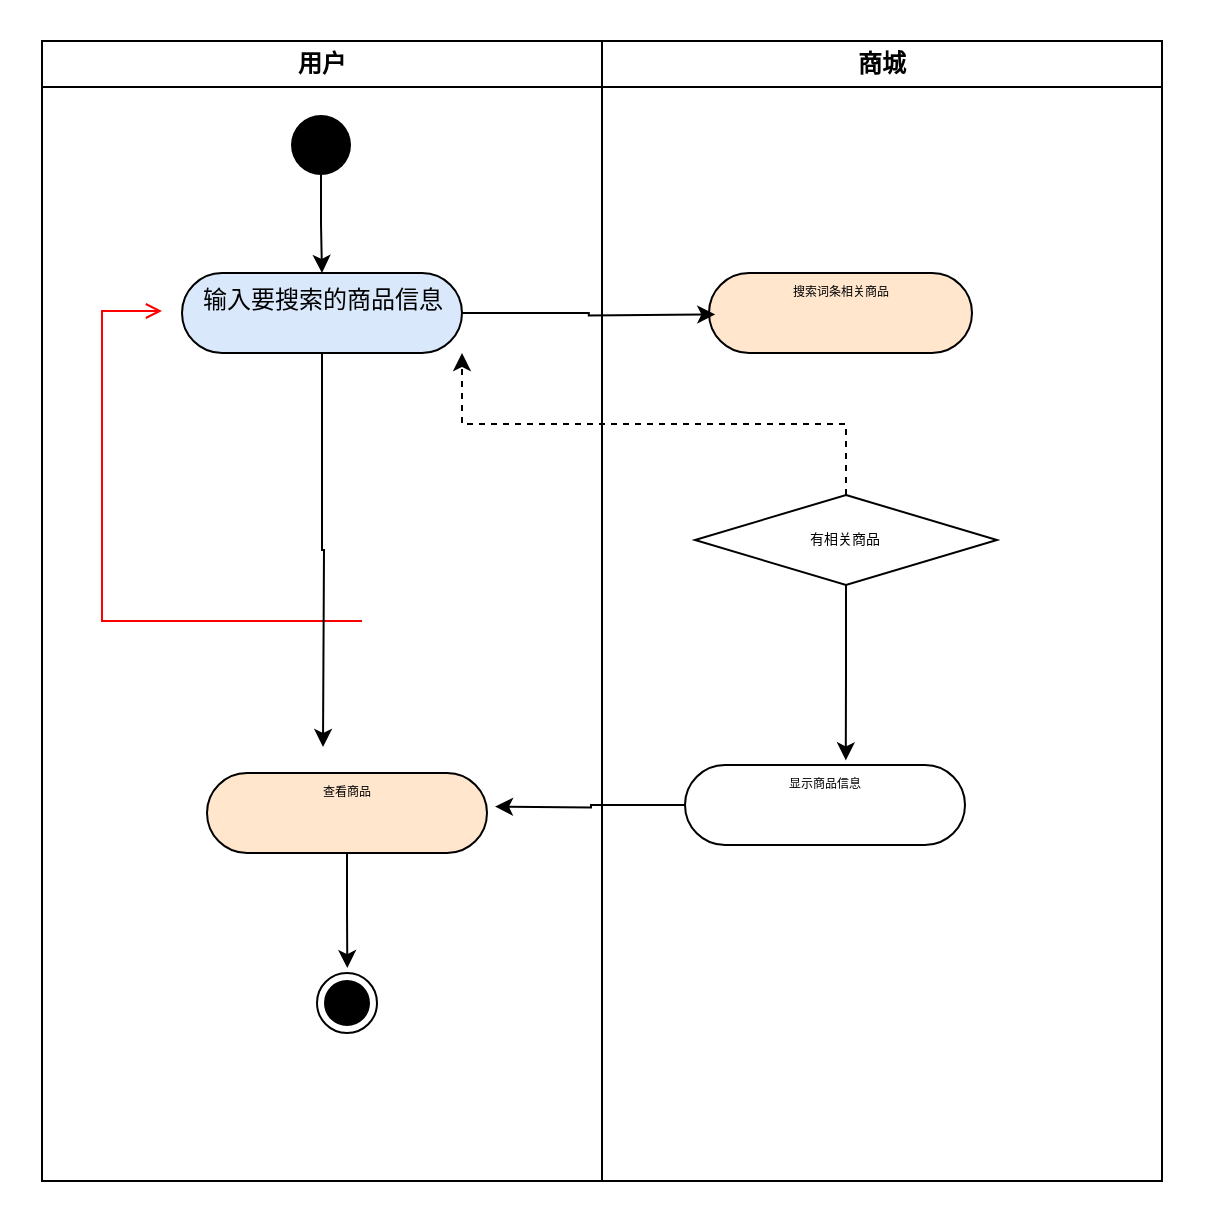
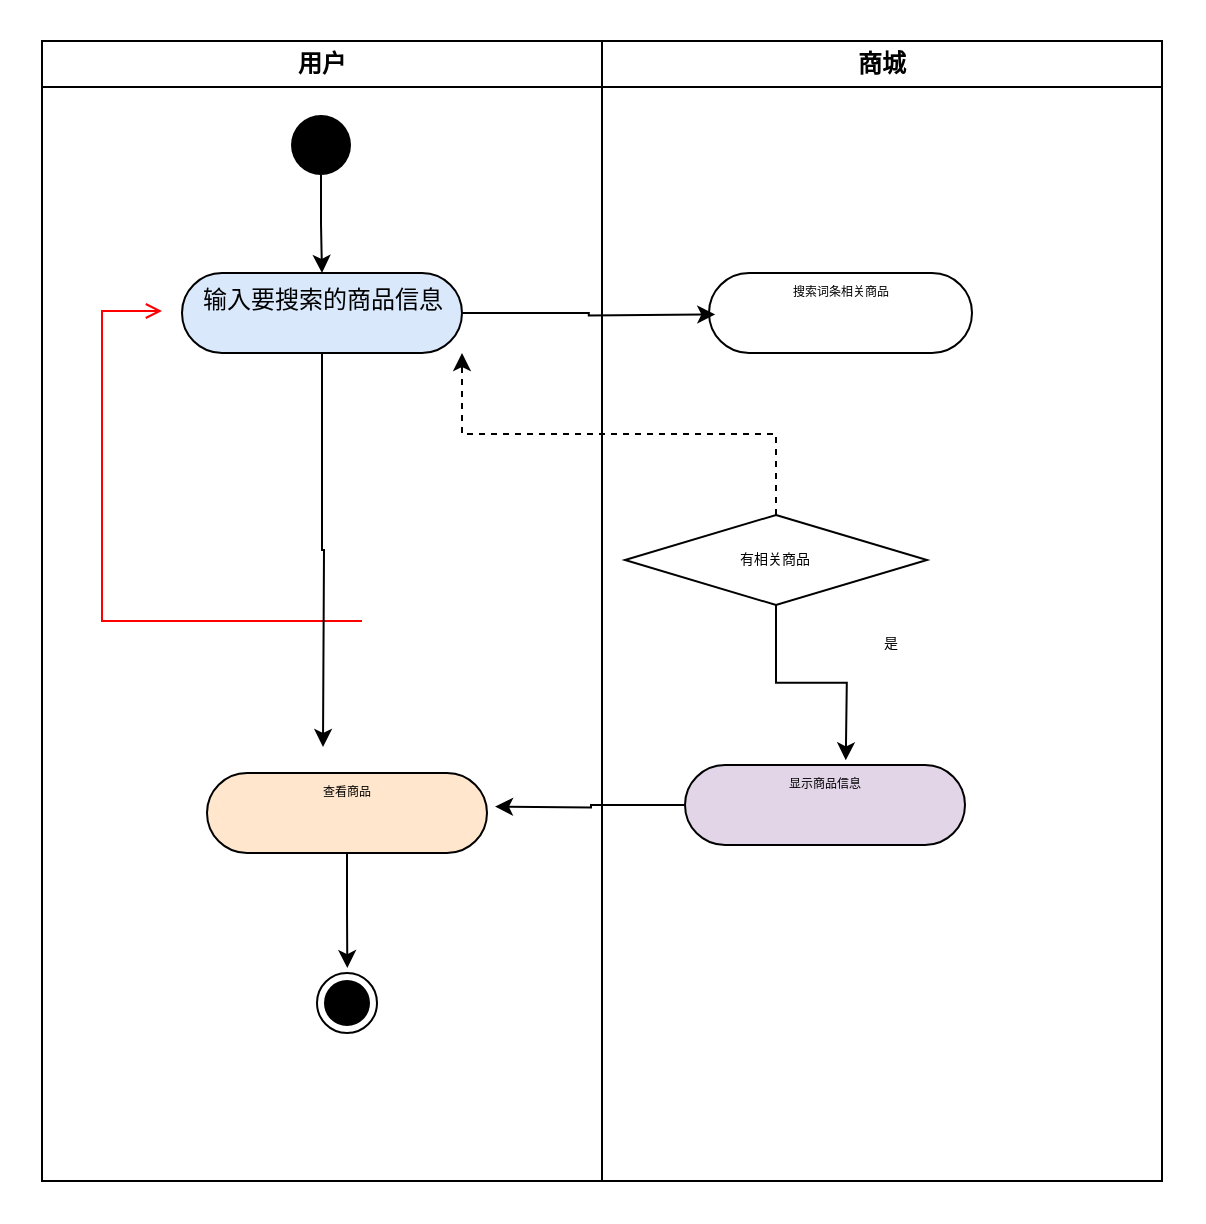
(841, 313) -> (841, 313)
(846, 540) -> (776, 560)
none -> (891, 645)
(825, 805) -> (825, 805)
